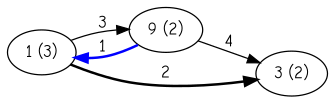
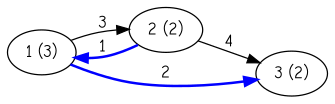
(166, 30) -> (166, 30)
(156, 85) -> (156, 85)
